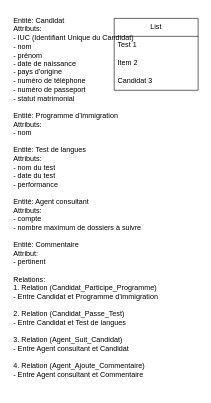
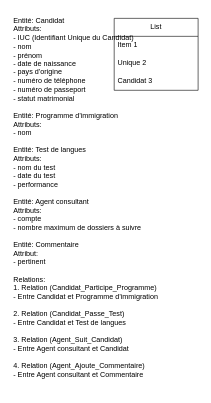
(129, 45) -> (129, 45)
(129, 63) -> (132, 63)
